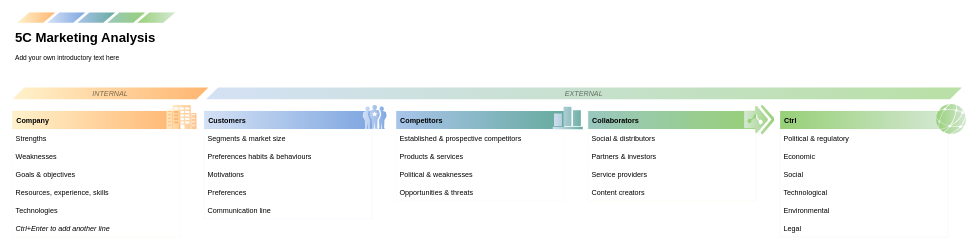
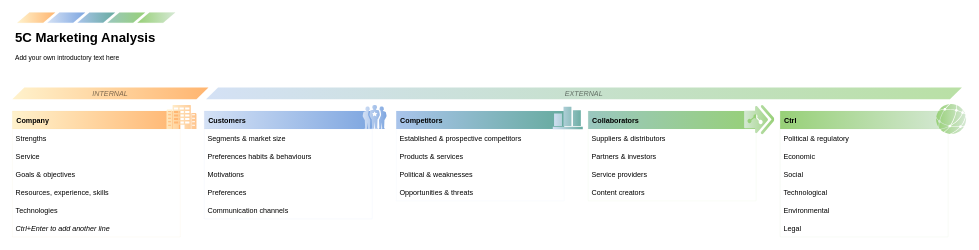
(628, 138) -> (634, 138)
(36, 156) -> (29, 156)
(239, 210) -> (248, 210)
